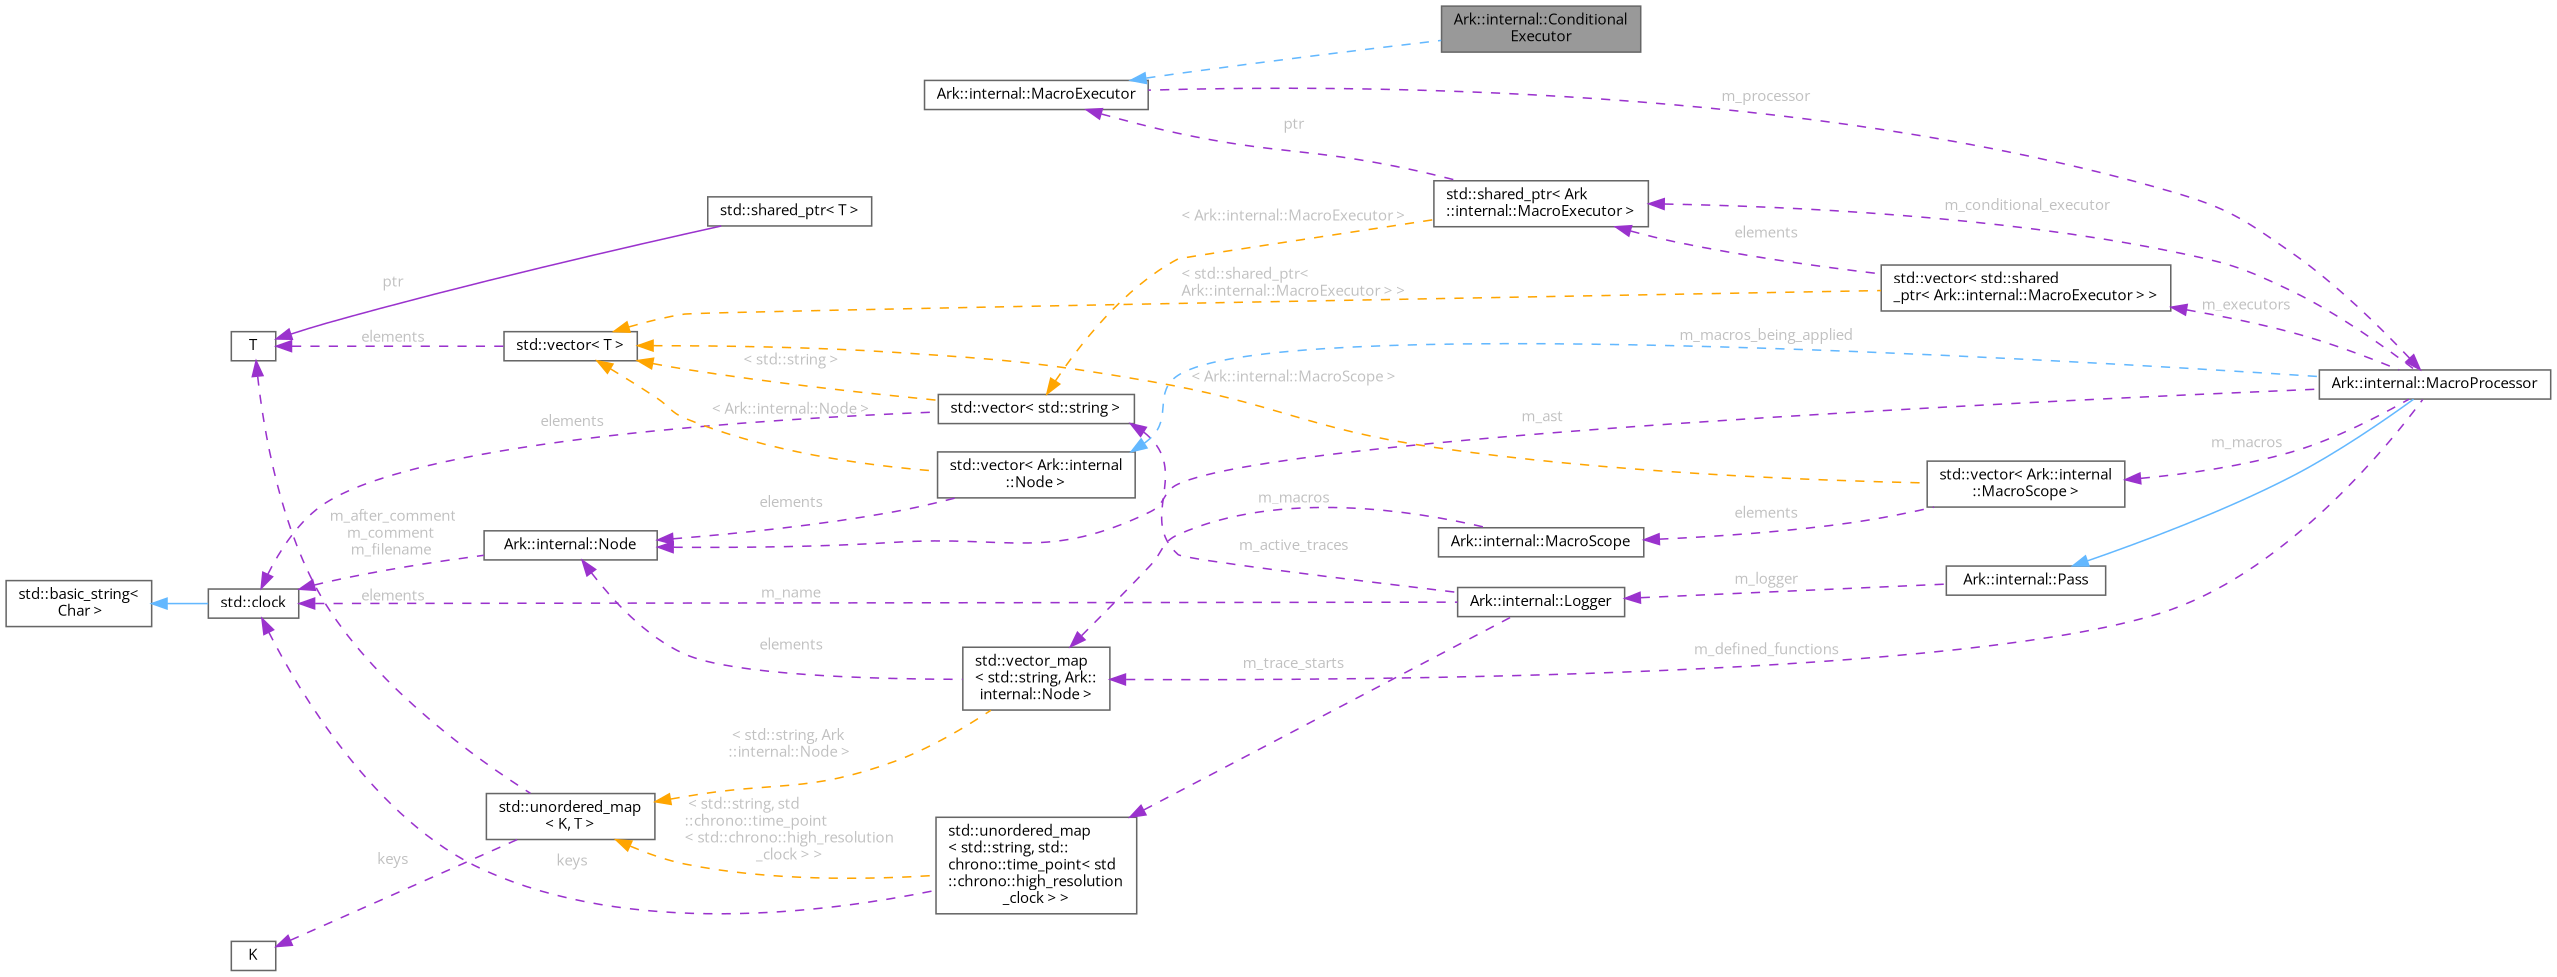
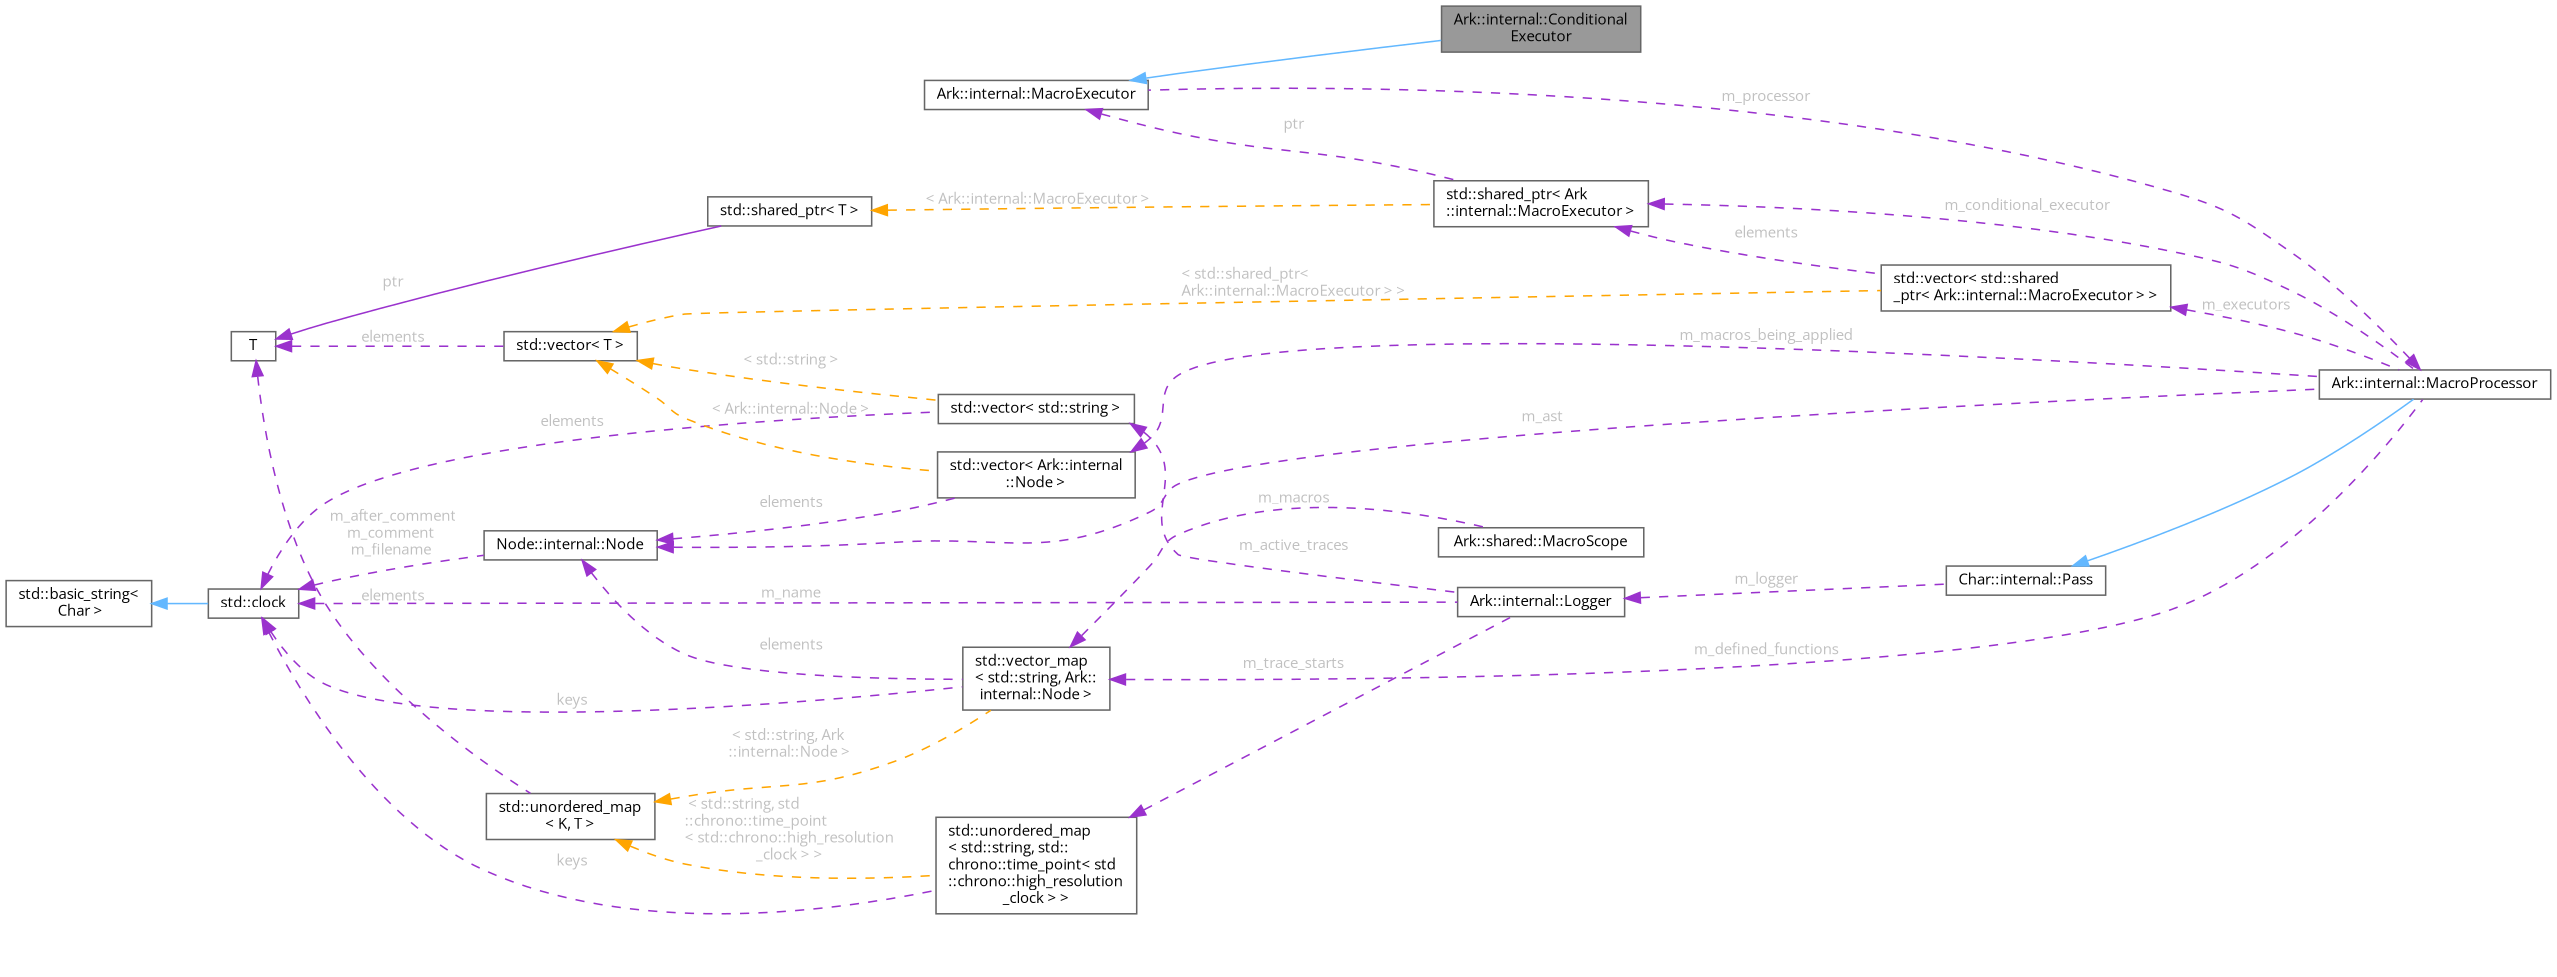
(1294, 58) -> (1294, 58)
(1219, 252) -> (1161, 207)
(1708, 347) -> (1708, 347)
(2026, 484) -> none
(1541, 542) -> (1541, 542)
(571, 545) -> (571, 545)
(2026, 581) -> (2026, 581)
none -> (605, 711)
(254, 956) -> none
